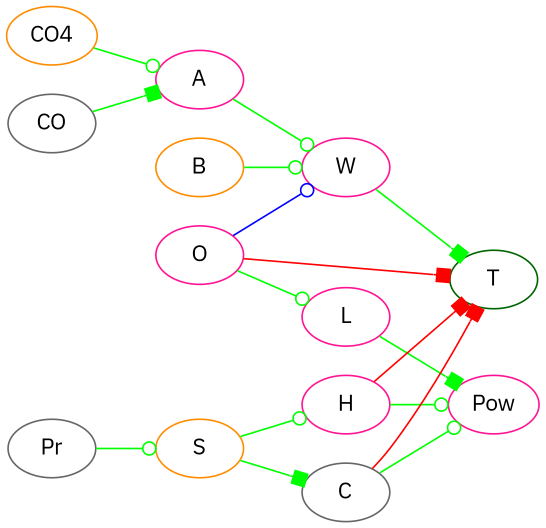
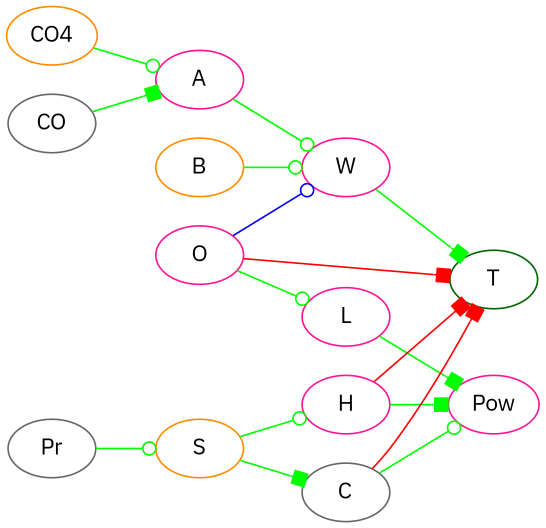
(408, 405) -> (409, 405)
